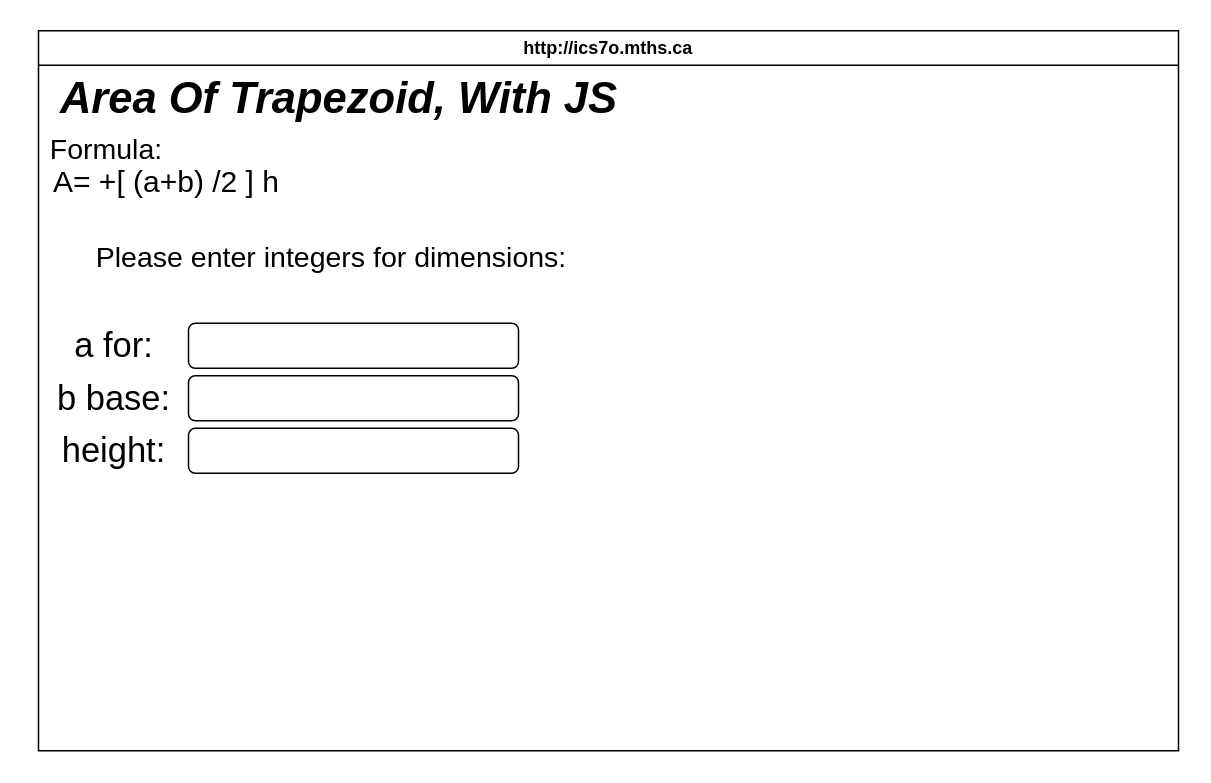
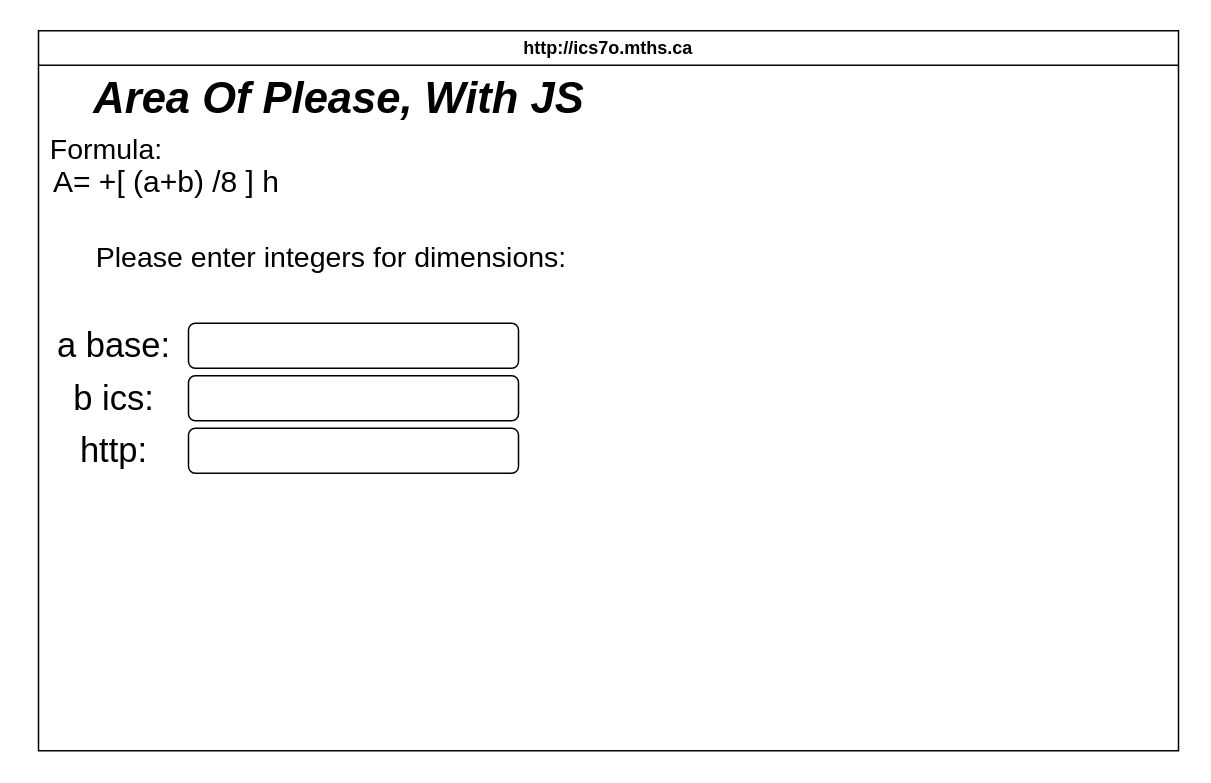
(339, 98) -> (339, 98)
(167, 181) -> (167, 181)
(114, 346) -> (114, 346)
(114, 398) -> (114, 398)
(114, 451) -> (114, 451)
